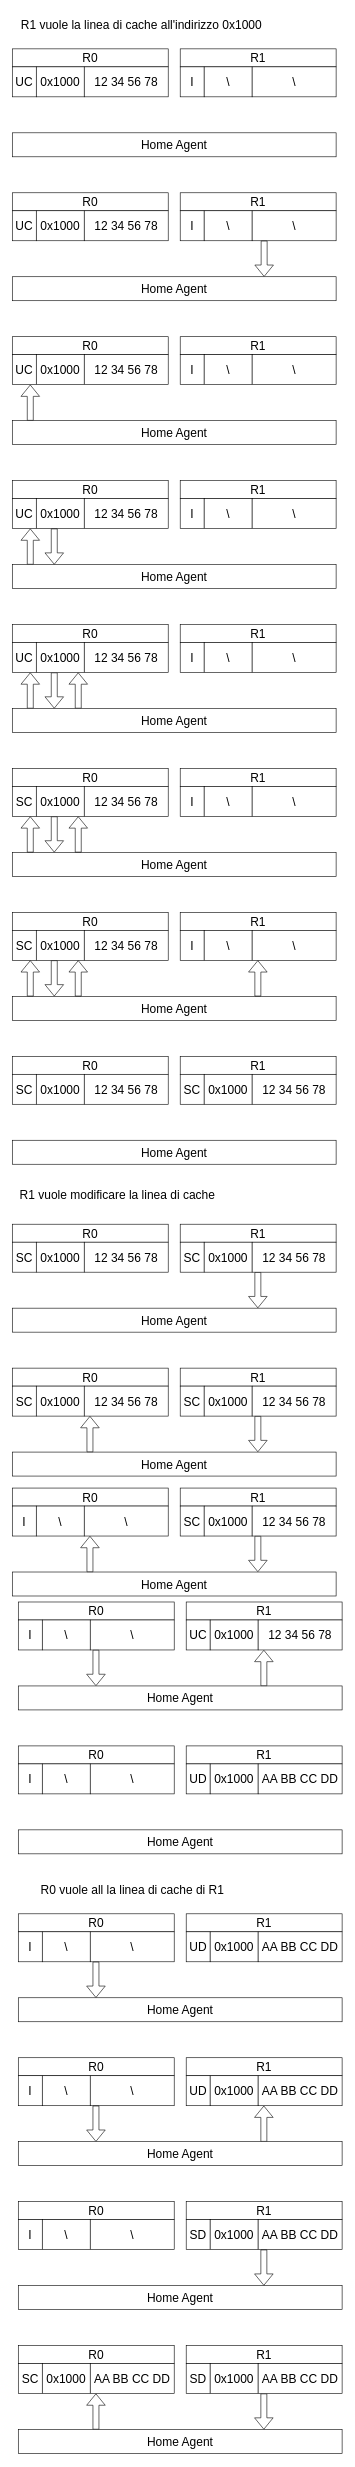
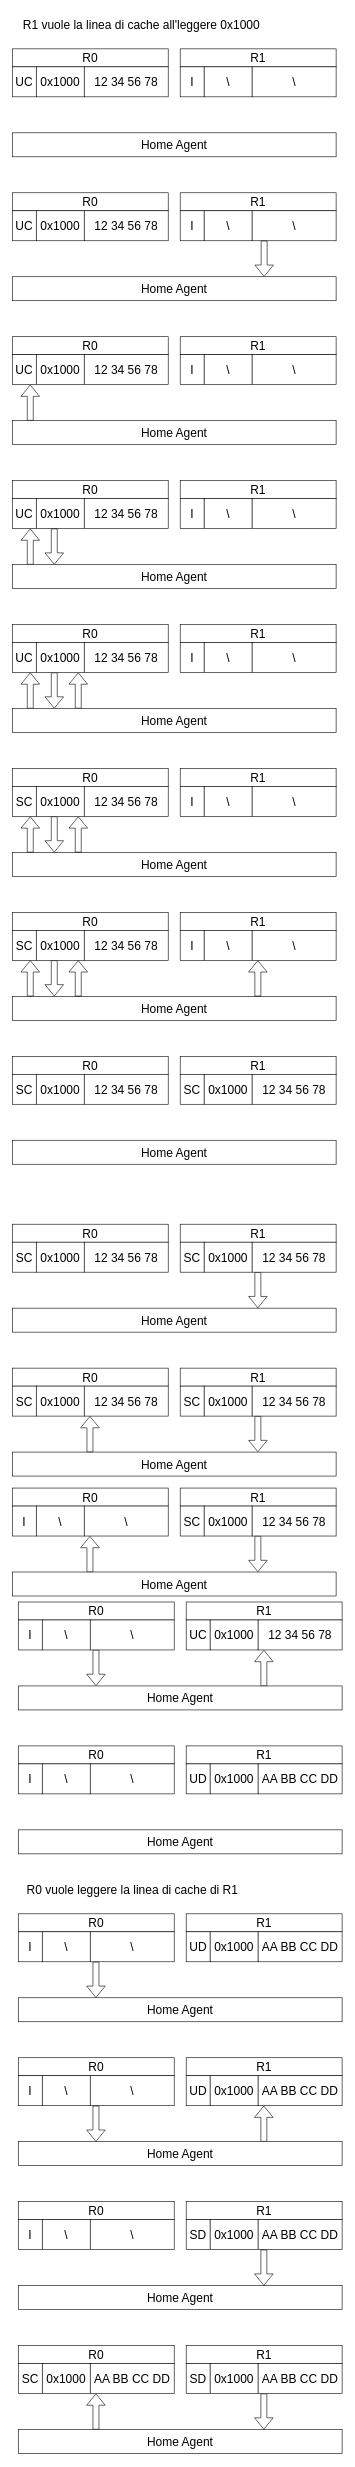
(142, 24) -> (142, 24)
(117, 1194) -> none
(133, 1890) -> (133, 1890)
